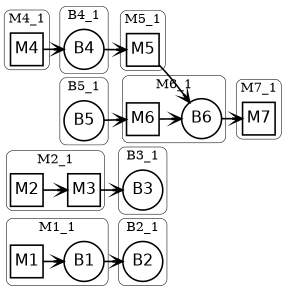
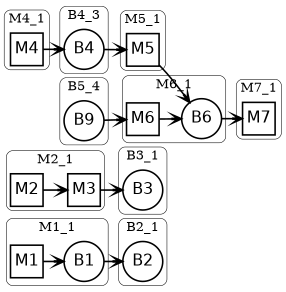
(84, 16) -> (84, 16)
(84, 87) -> (84, 87)
(84, 121) -> (84, 121)
